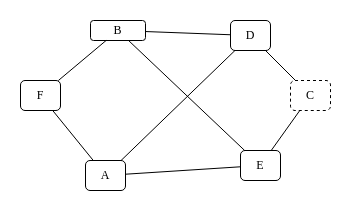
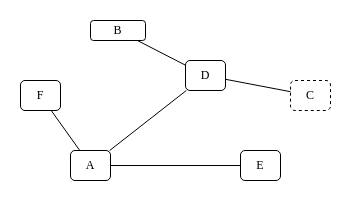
(251, 36) -> (206, 76)
(82, 61) -> none
(186, 94) -> none
(286, 130) -> none
(106, 176) -> (91, 166)
